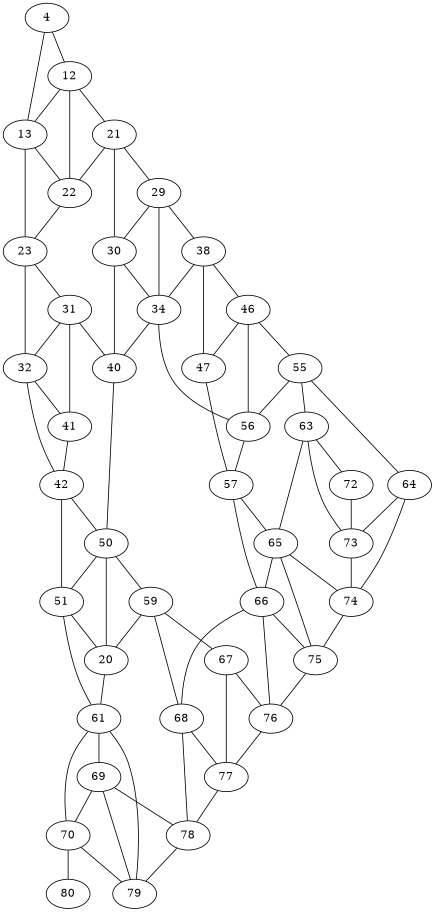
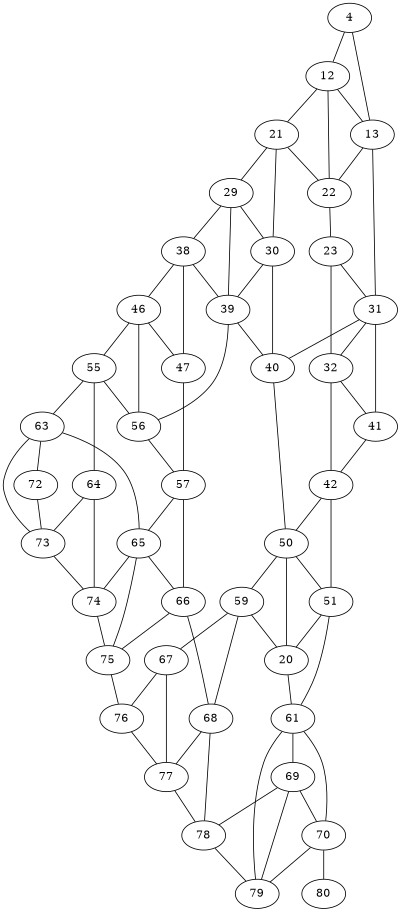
(25, 193) -> (374, 222)
(159, 310) -> (228, 310)
(266, 660) -> none
